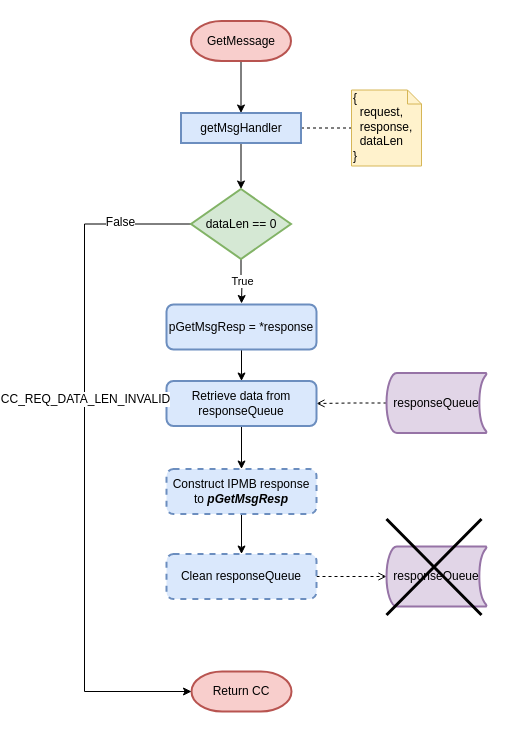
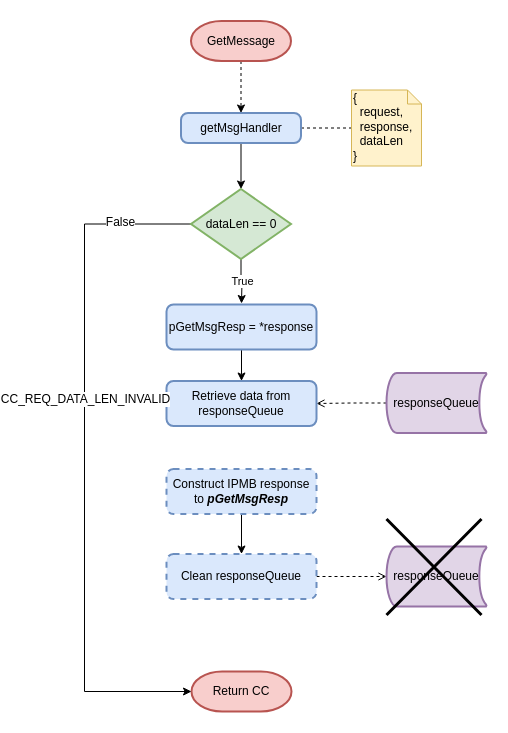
(241, 82) -> (241, 82)
(241, 128) -> (241, 128)
(242, 444) -> none
